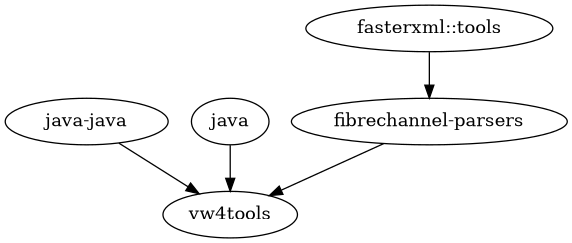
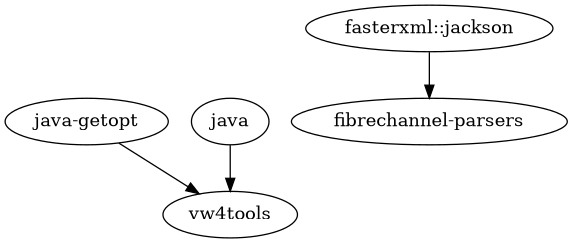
(429, 28) -> (429, 28)
(87, 122) -> (87, 122)
(333, 167) -> none
